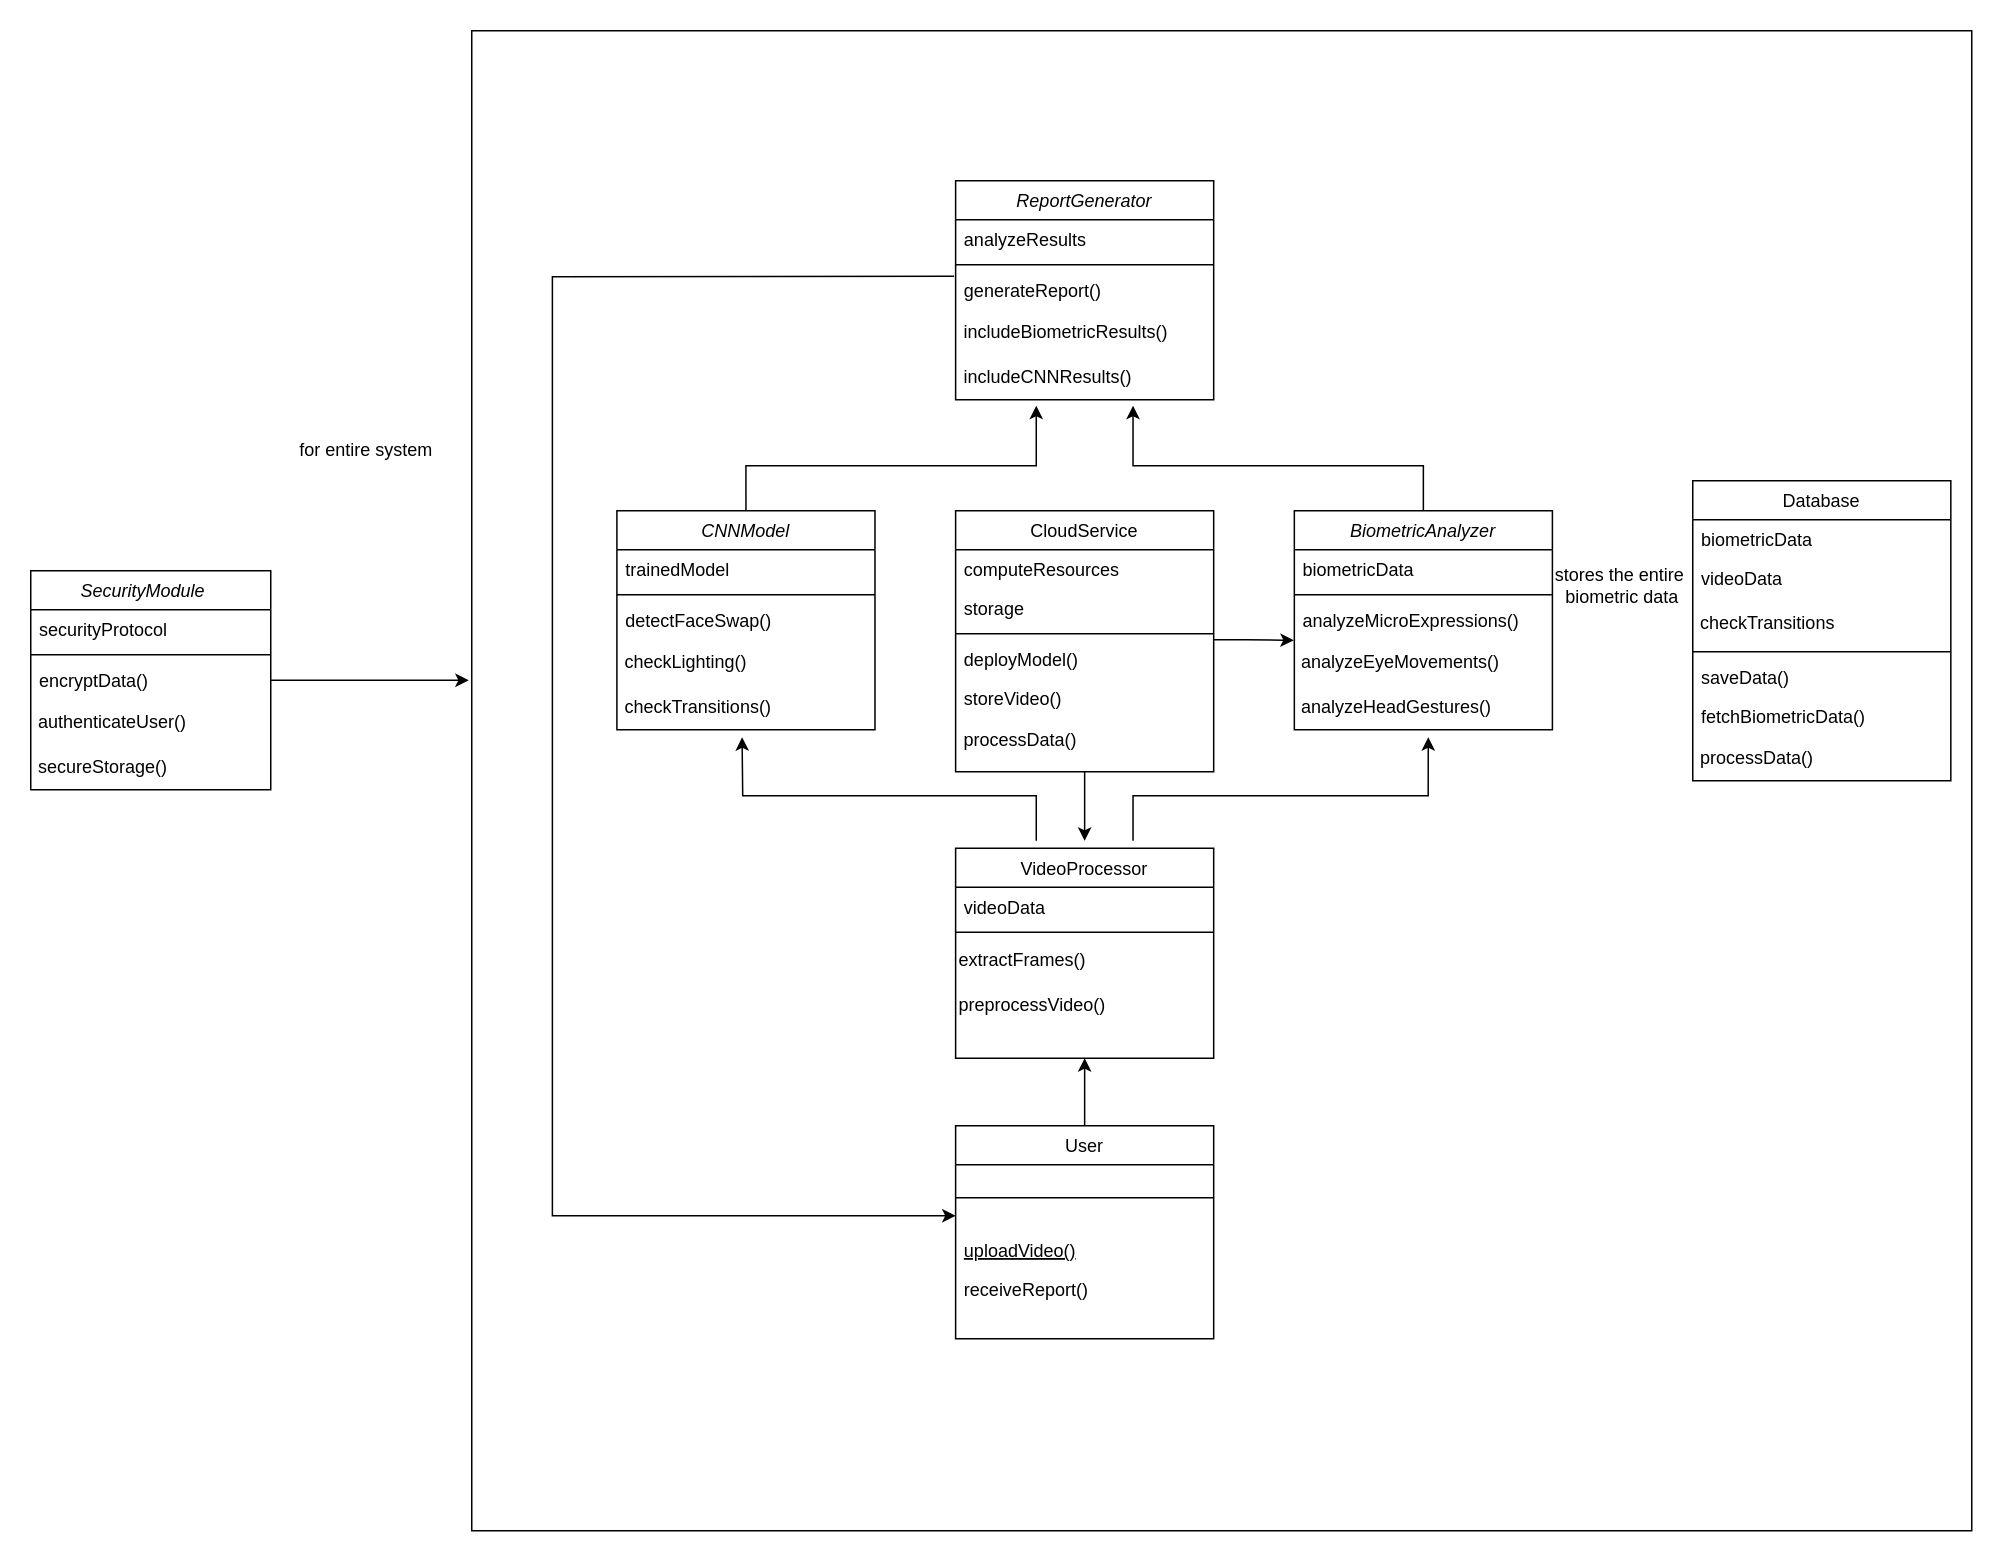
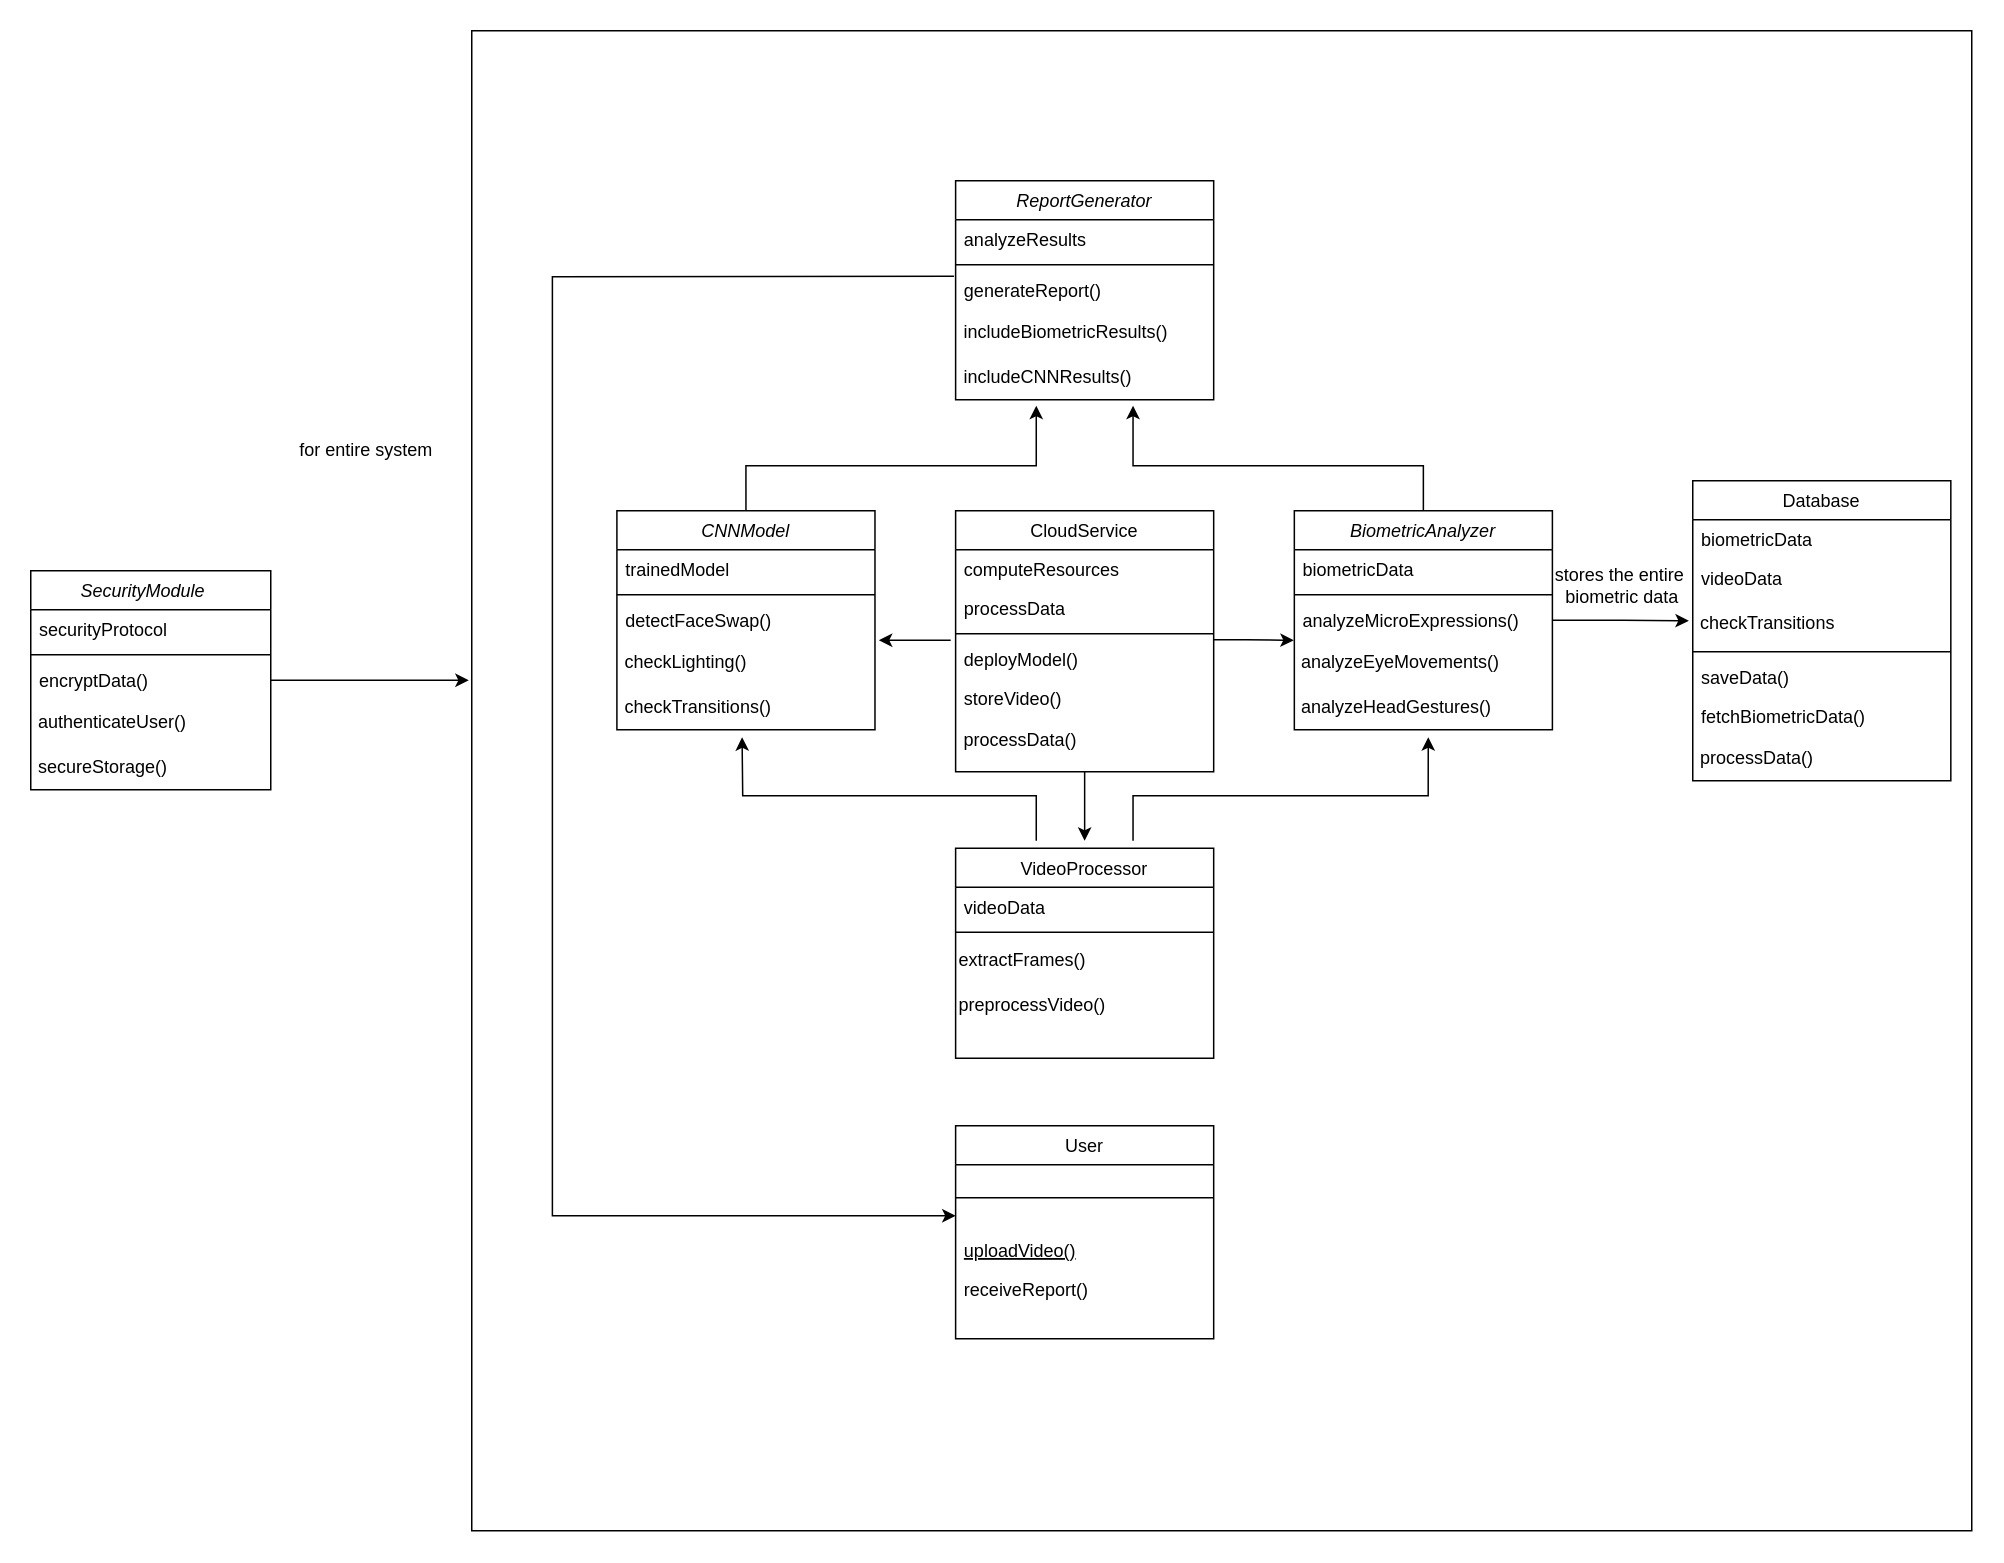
(999, 609) -> (1019, 609)
none -> (1617, 620)
none -> (920, 640)
(1085, 1097) -> none
